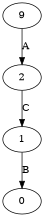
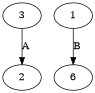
(22, 16) -> (22, 16)
(22, 105) -> none
(22, 201) -> (73, 78)
